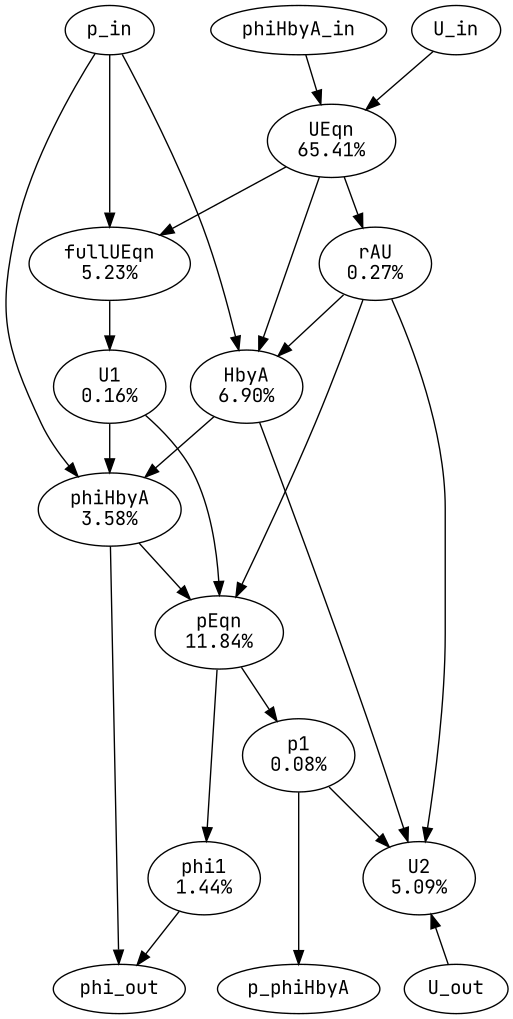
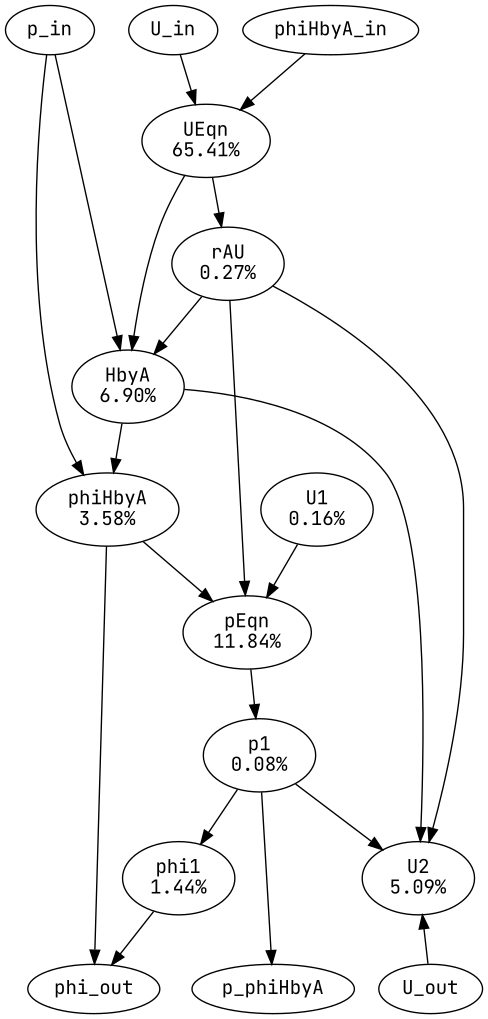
(110, 264) -> none
(110, 441) -> none
(212, 749) -> (223, 811)
